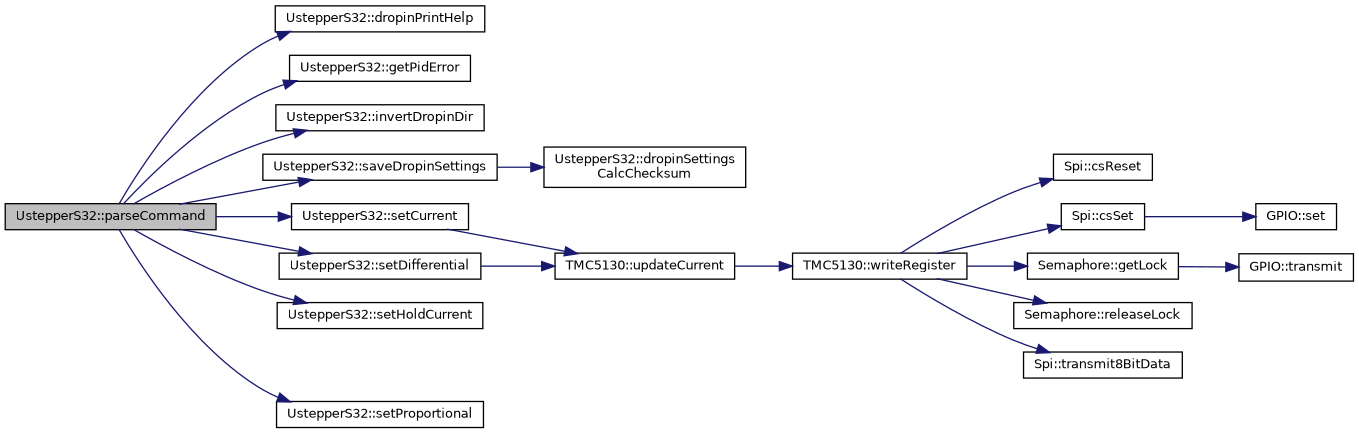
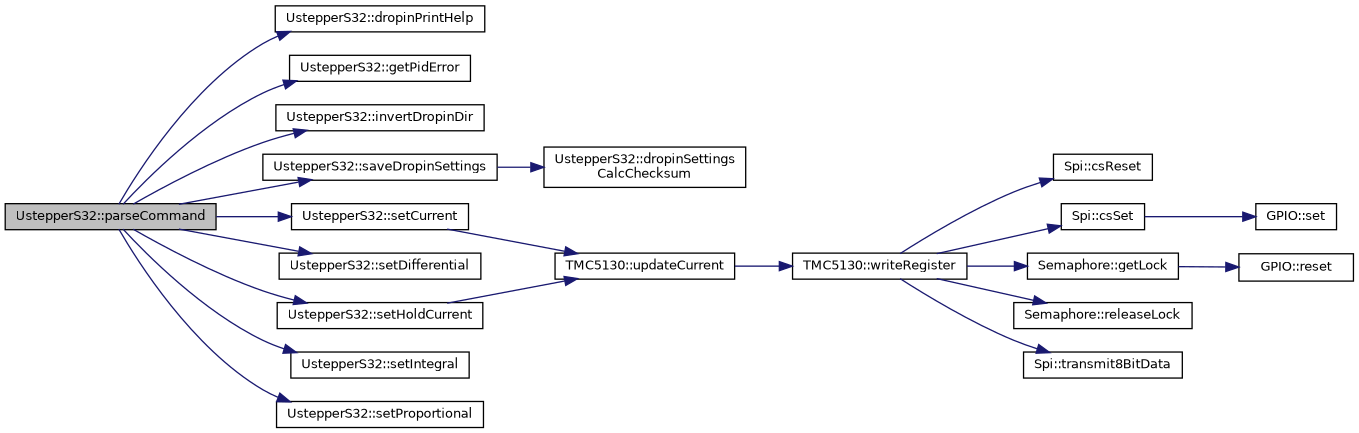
(511, 266) -> (506, 292)
(1296, 267) -> (1296, 267)
none -> (380, 365)
